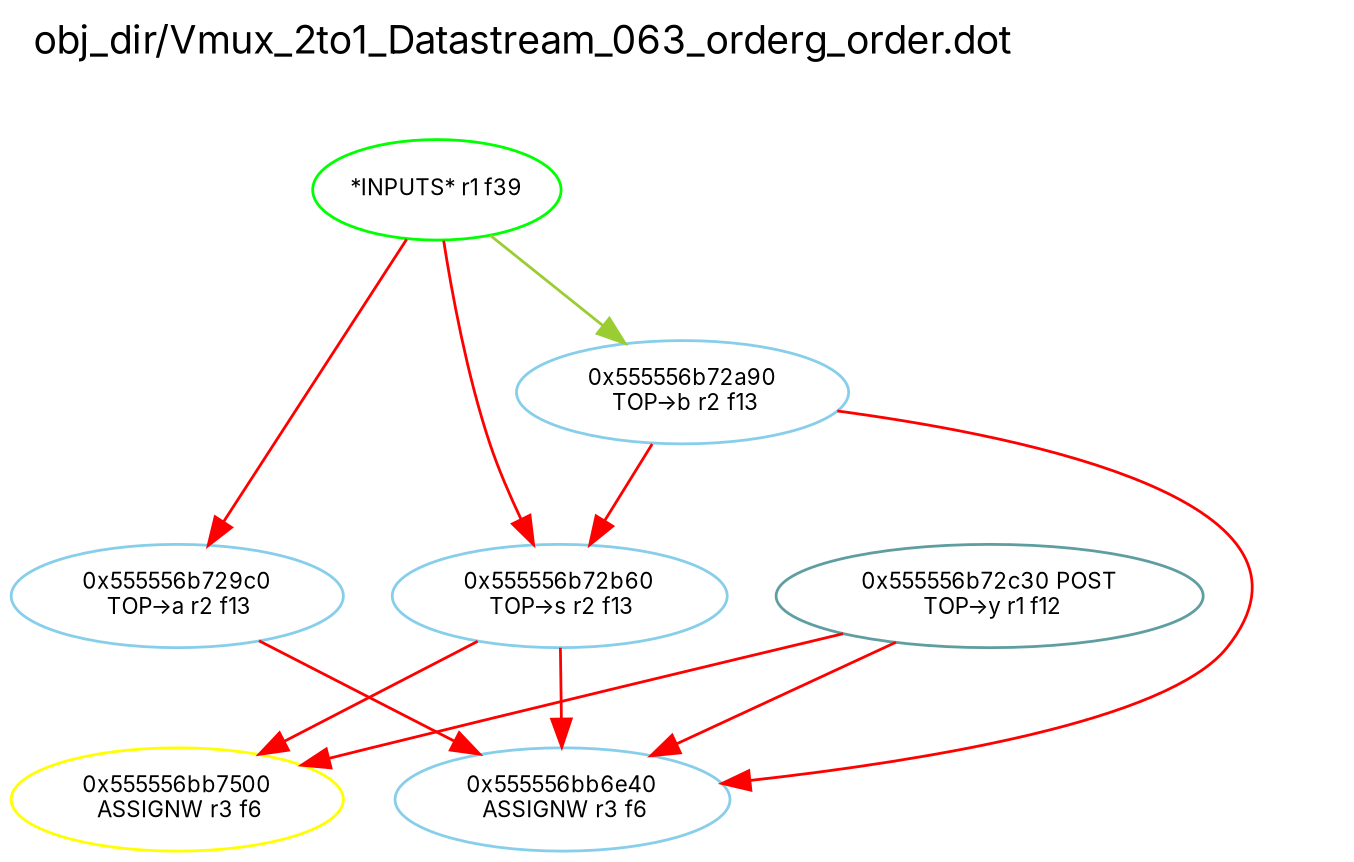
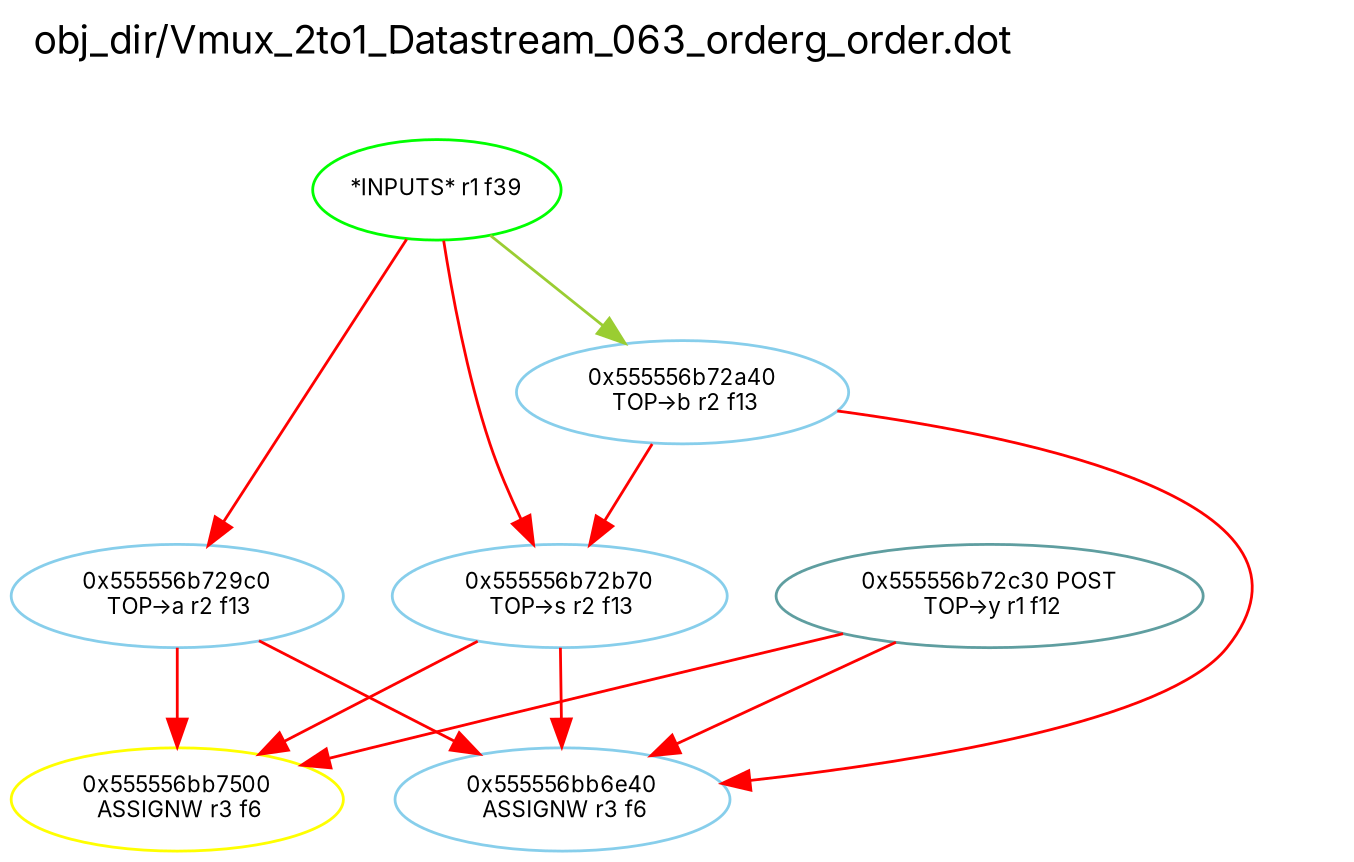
(683, 392) -> (683, 392)
(560, 596) -> (560, 596)
none -> (177, 683)
